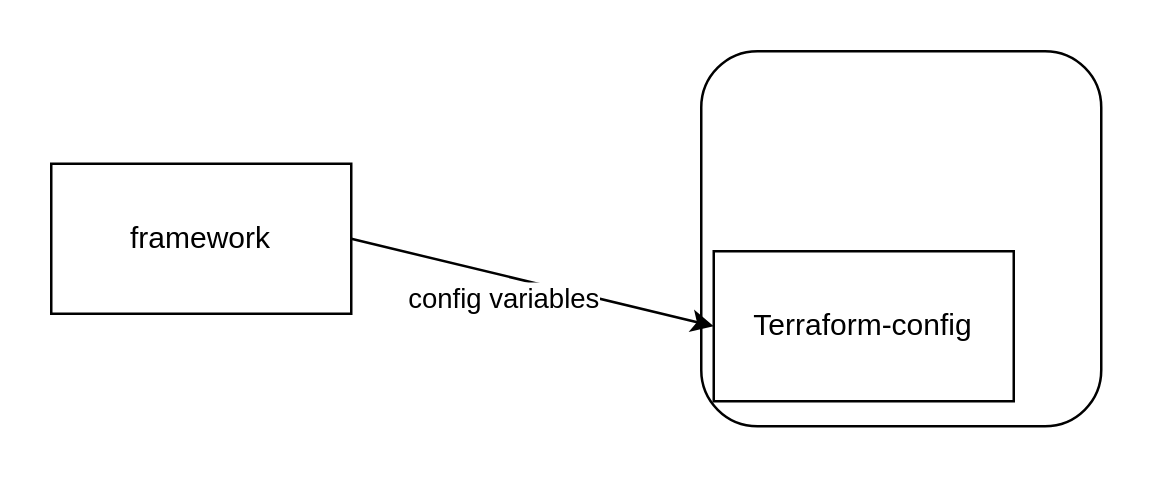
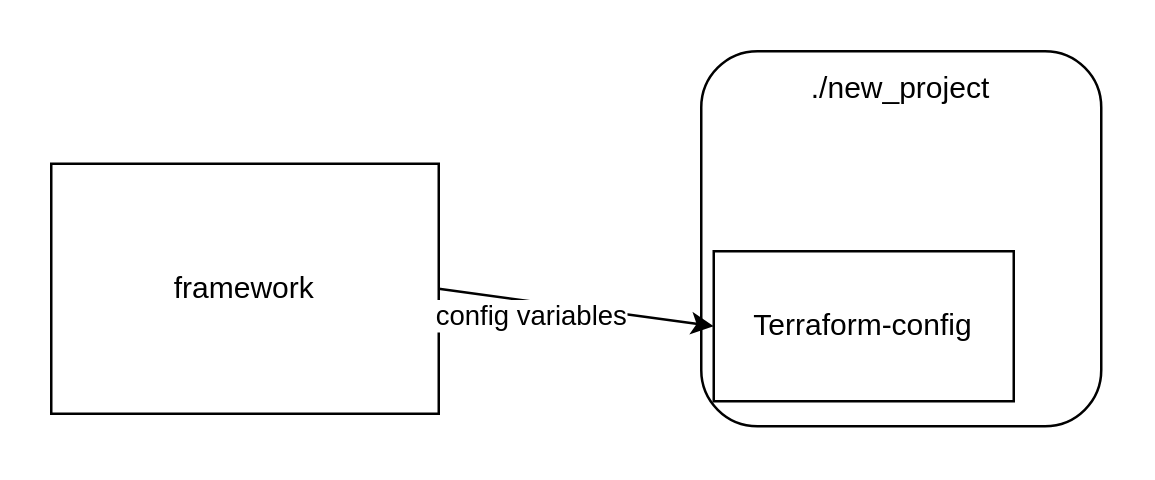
none -> (901, 89)
(201, 239) -> (245, 289)
